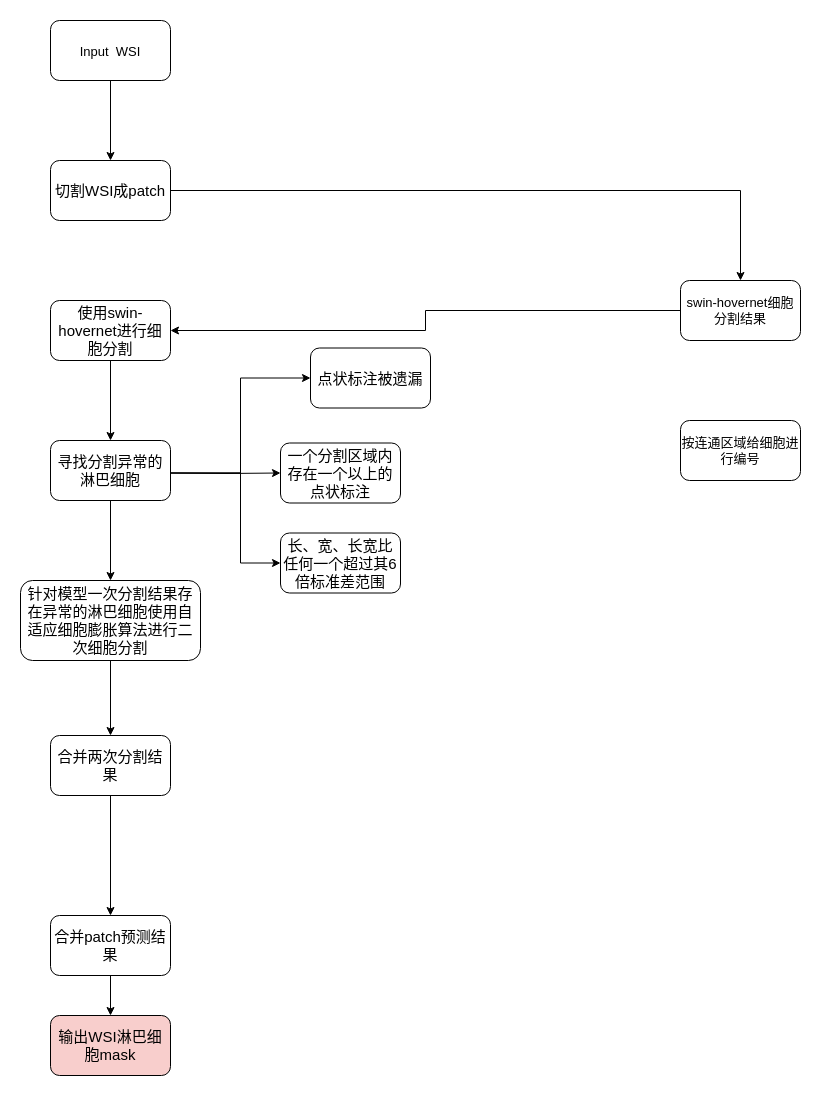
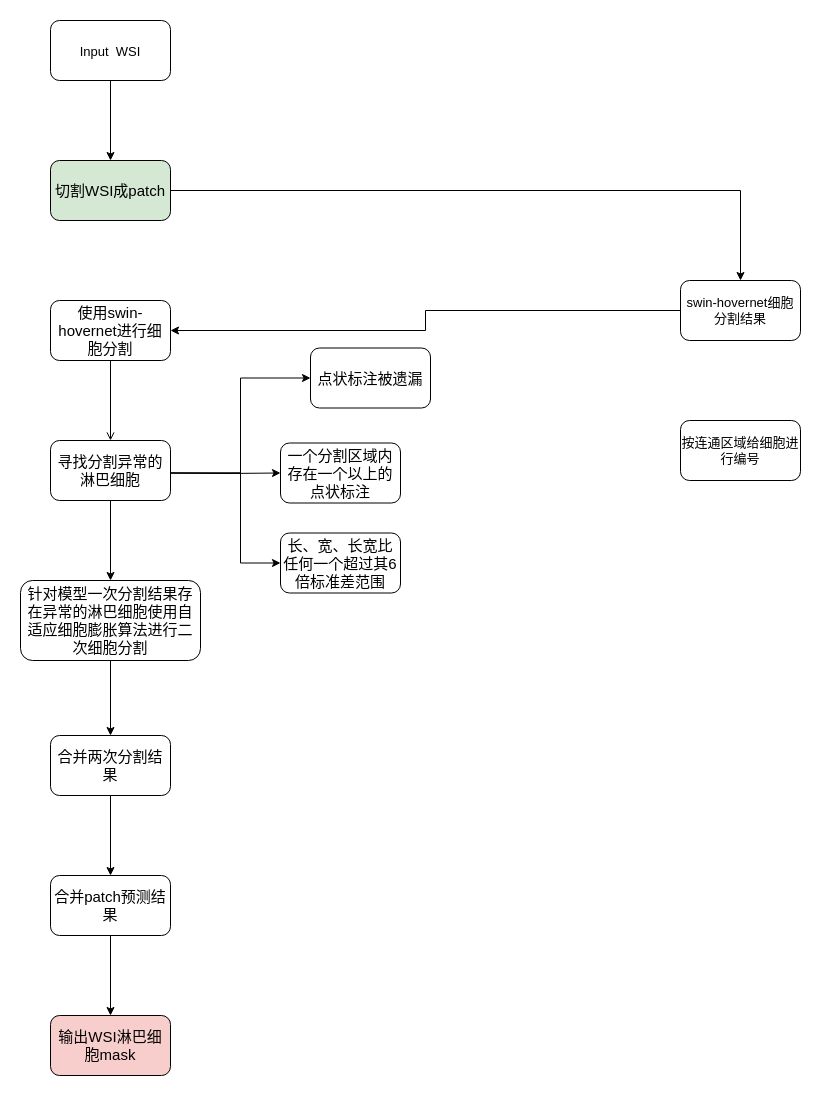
(111, 191) -> (111, 191)
(111, 432) -> (111, 434)
(111, 946) -> (111, 906)
